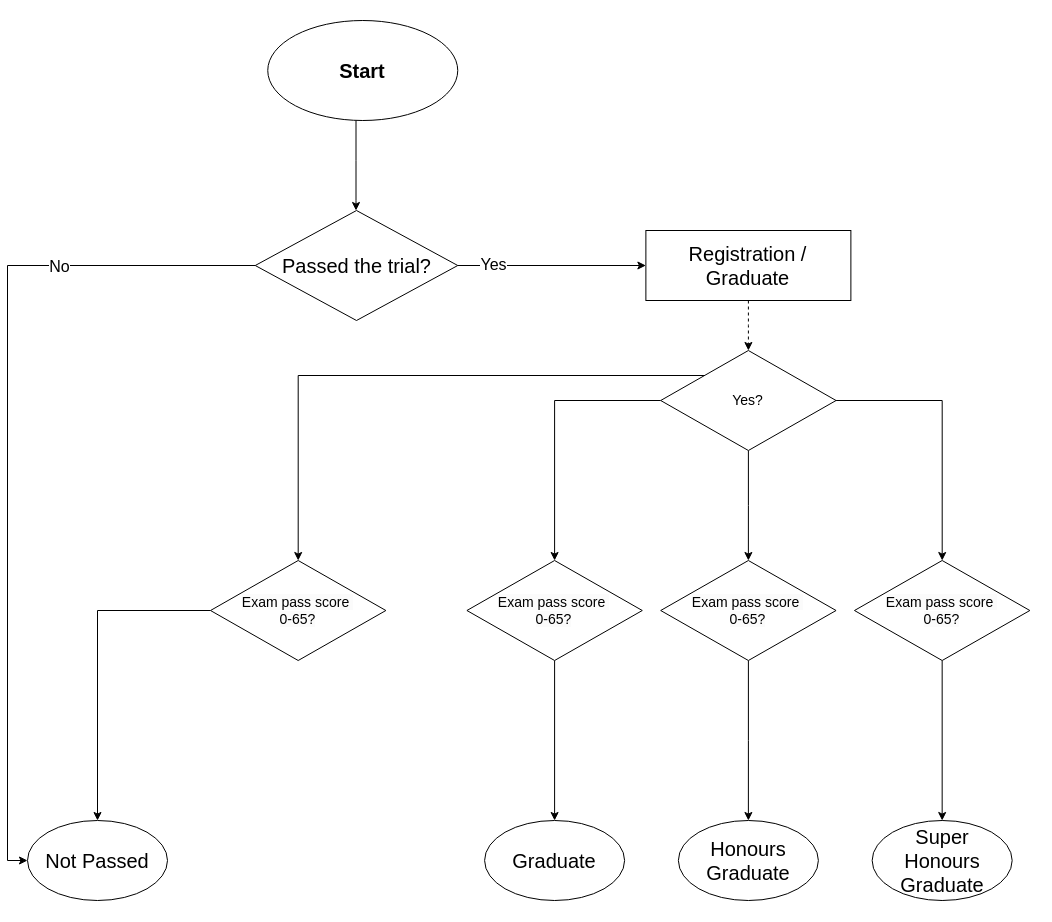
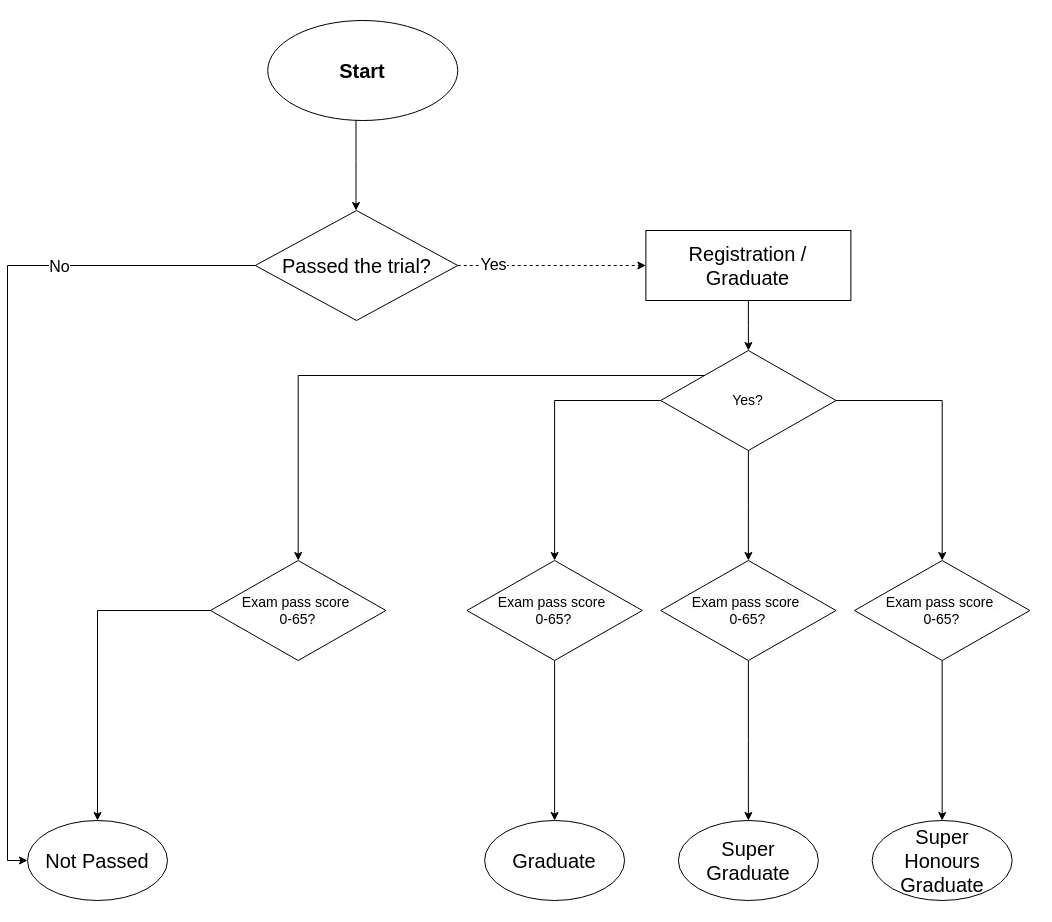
(572, 266) -> (572, 266)
(748, 322) -> (748, 322)
(749, 861) -> (749, 861)
